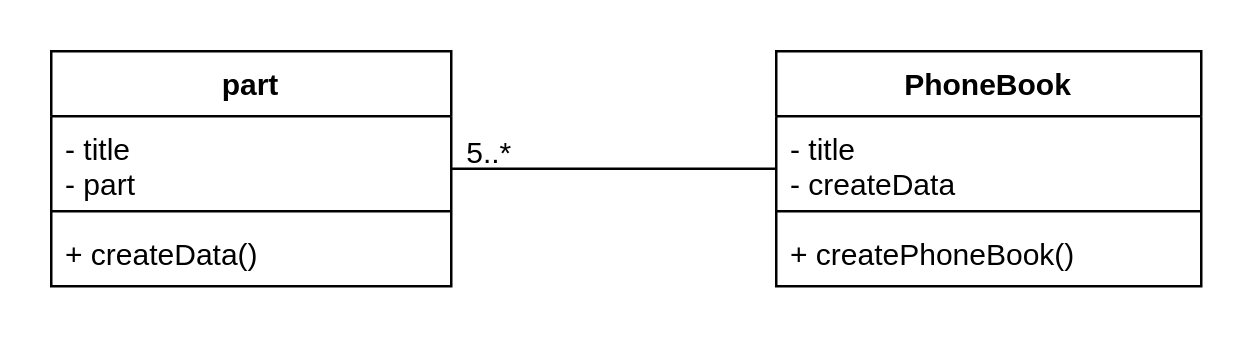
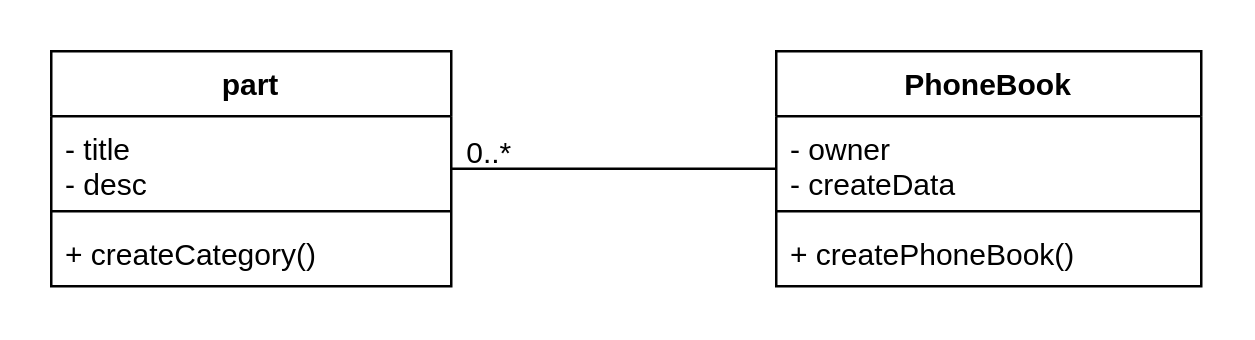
(112, 150) -> (112, 150)
(837, 150) -> (845, 150)
(490, 154) -> (490, 154)
(179, 255) -> (212, 255)
